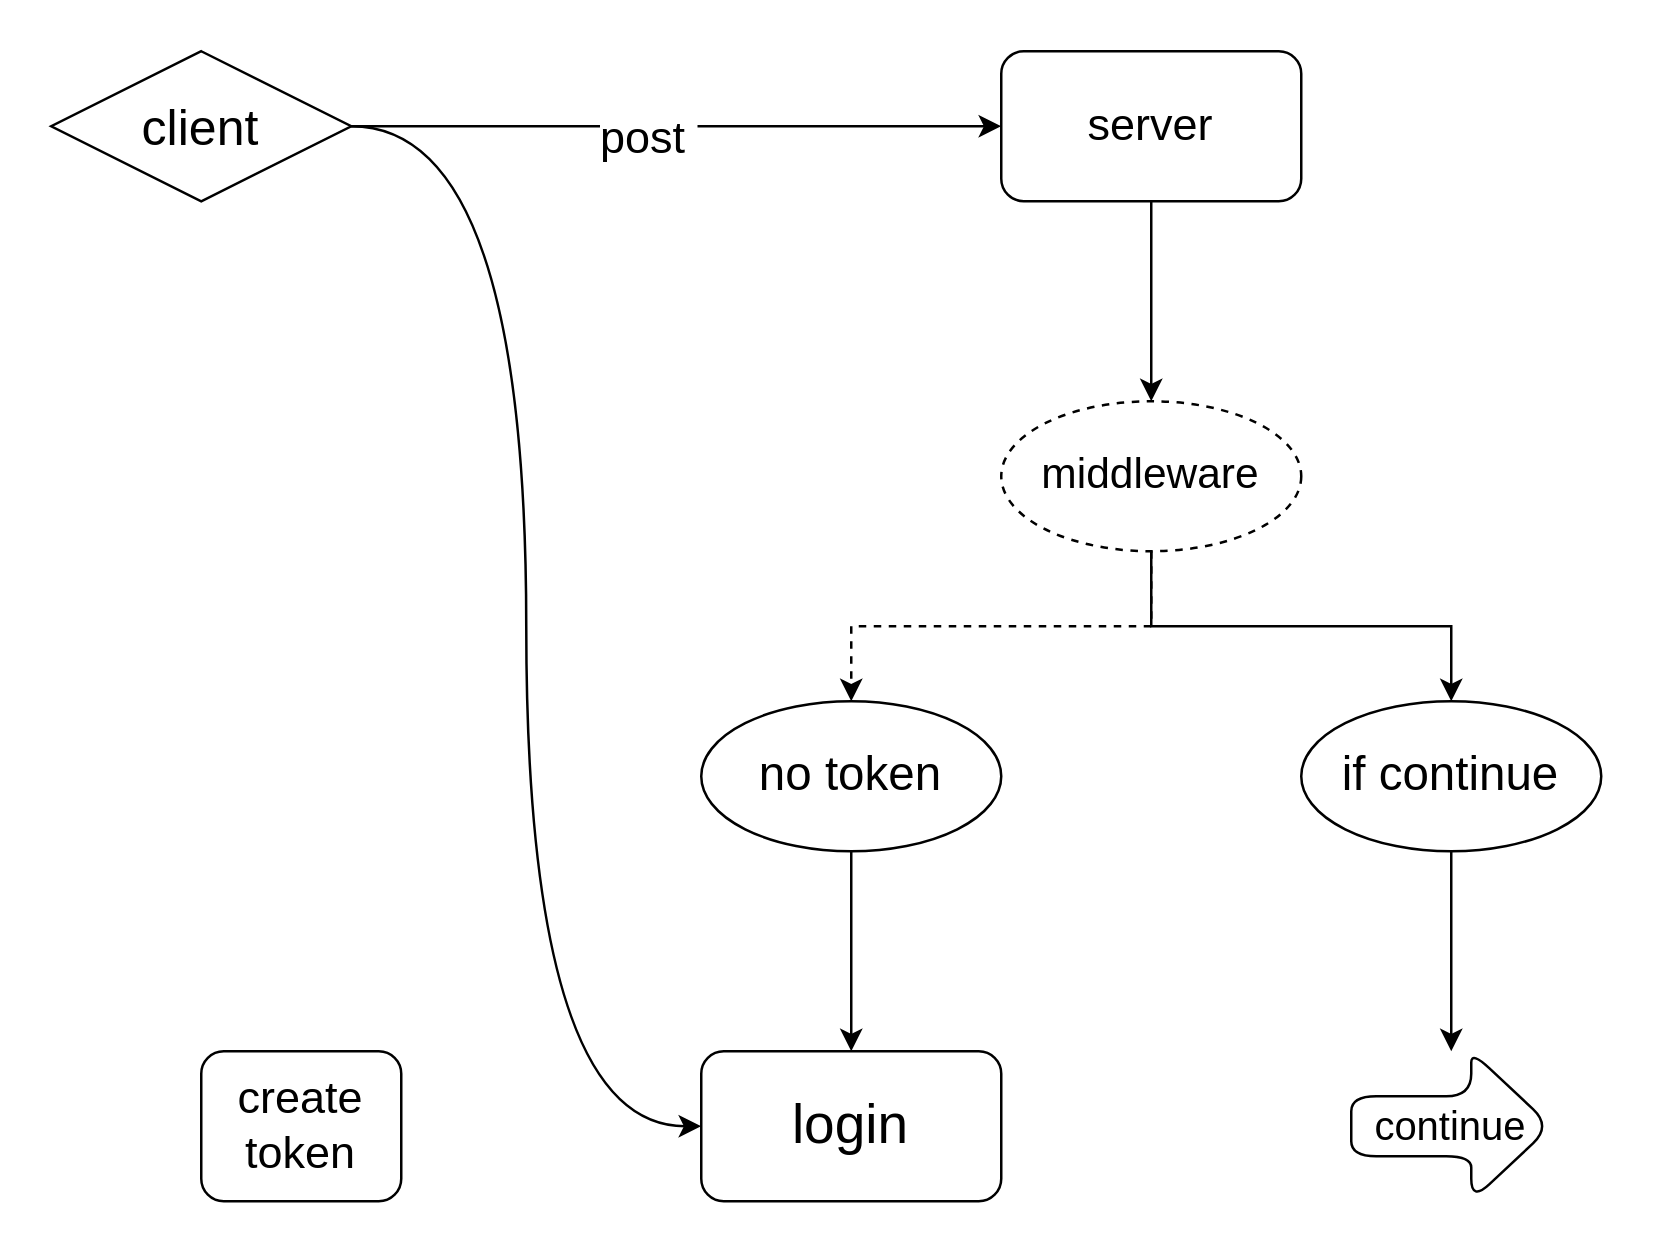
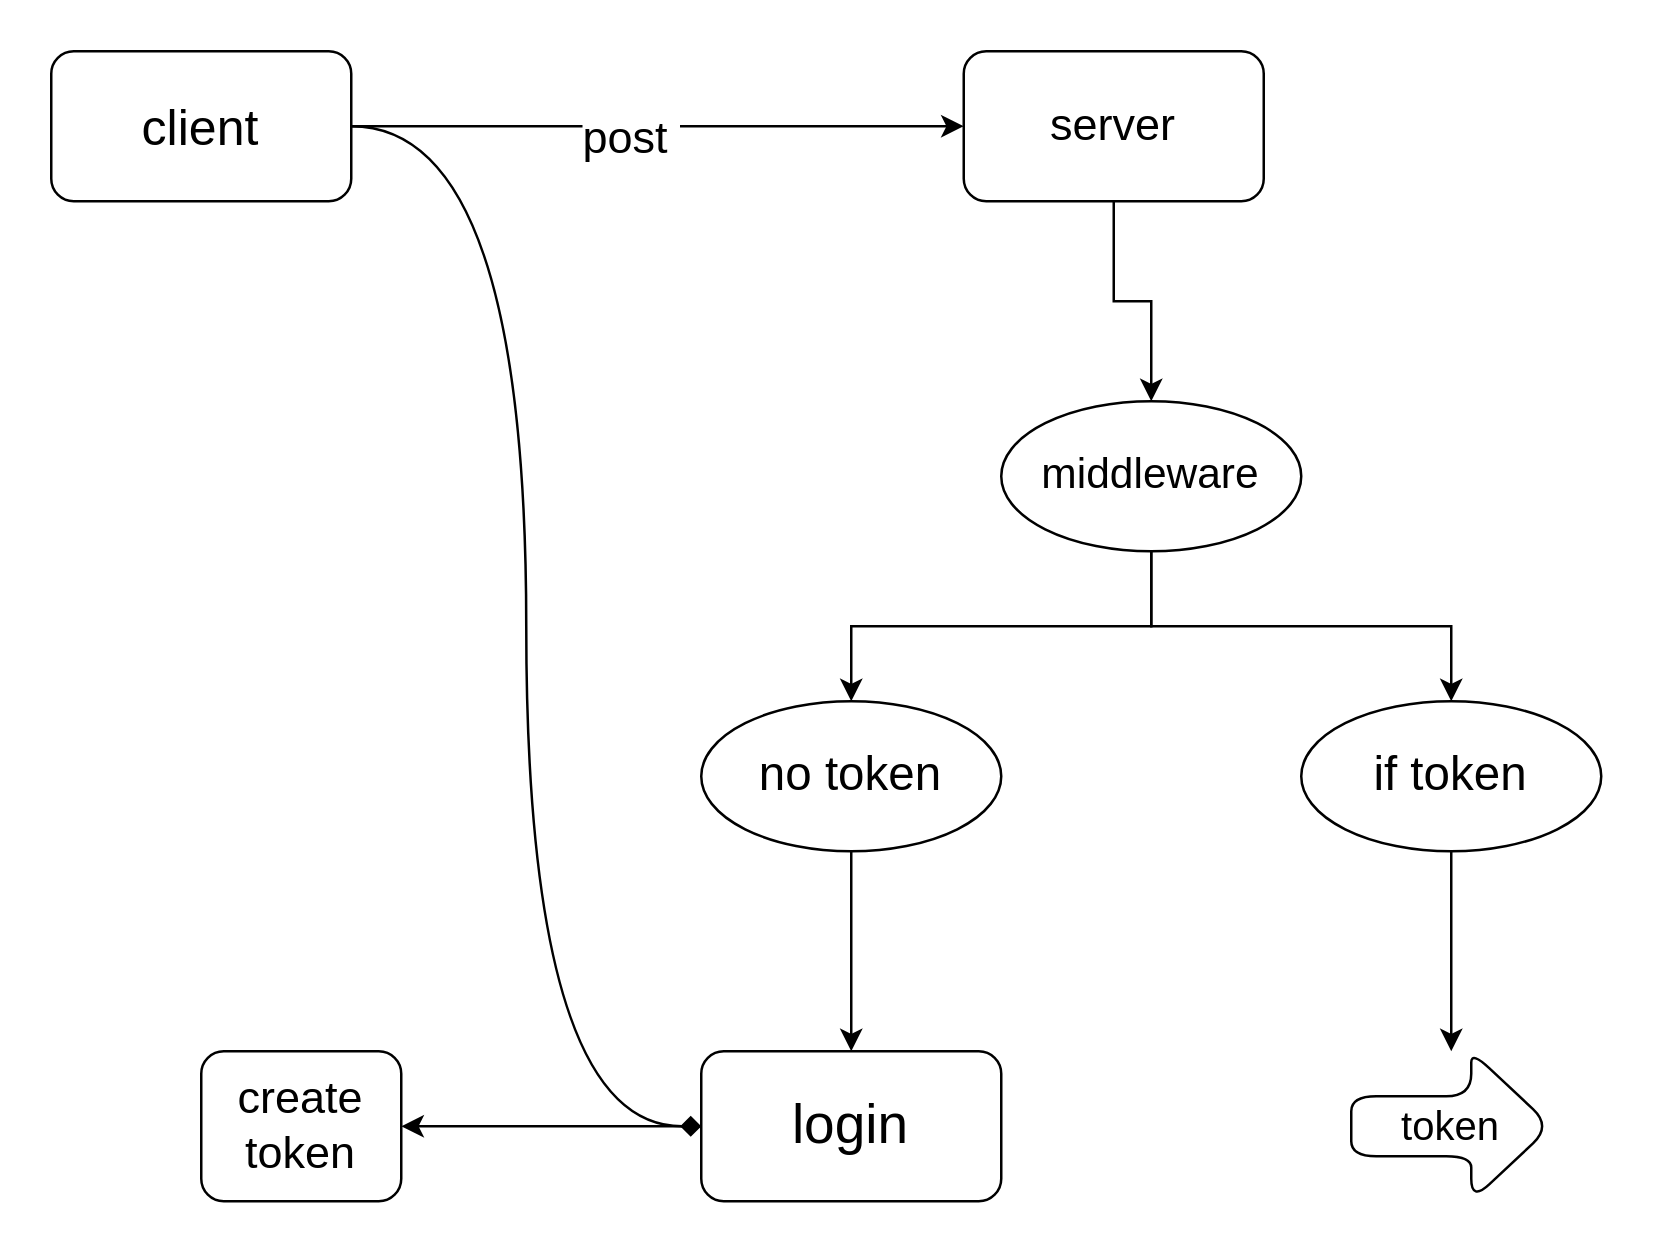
(201, 126) -> (201, 126)
(1151, 126) -> (1114, 126)
(1151, 476) -> (1151, 476)
(969, 626) -> (969, 626)
(1451, 776) -> (1451, 776)
(581, 1040) -> (580, 1040)
none -> (537, 1126)
(1451, 1126) -> (1451, 1126)
